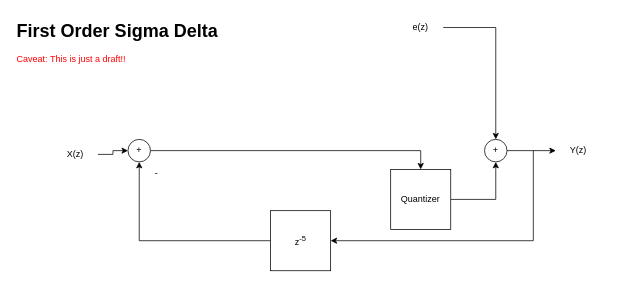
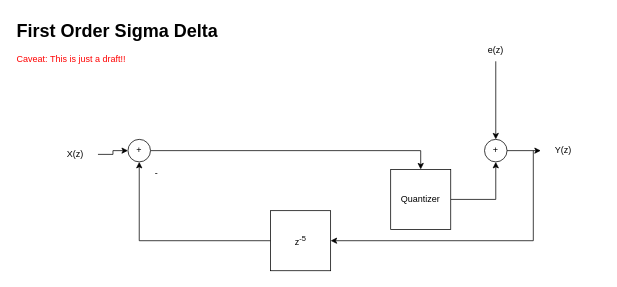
(420, 27) -> (495, 50)
(578, 150) -> (563, 150)
